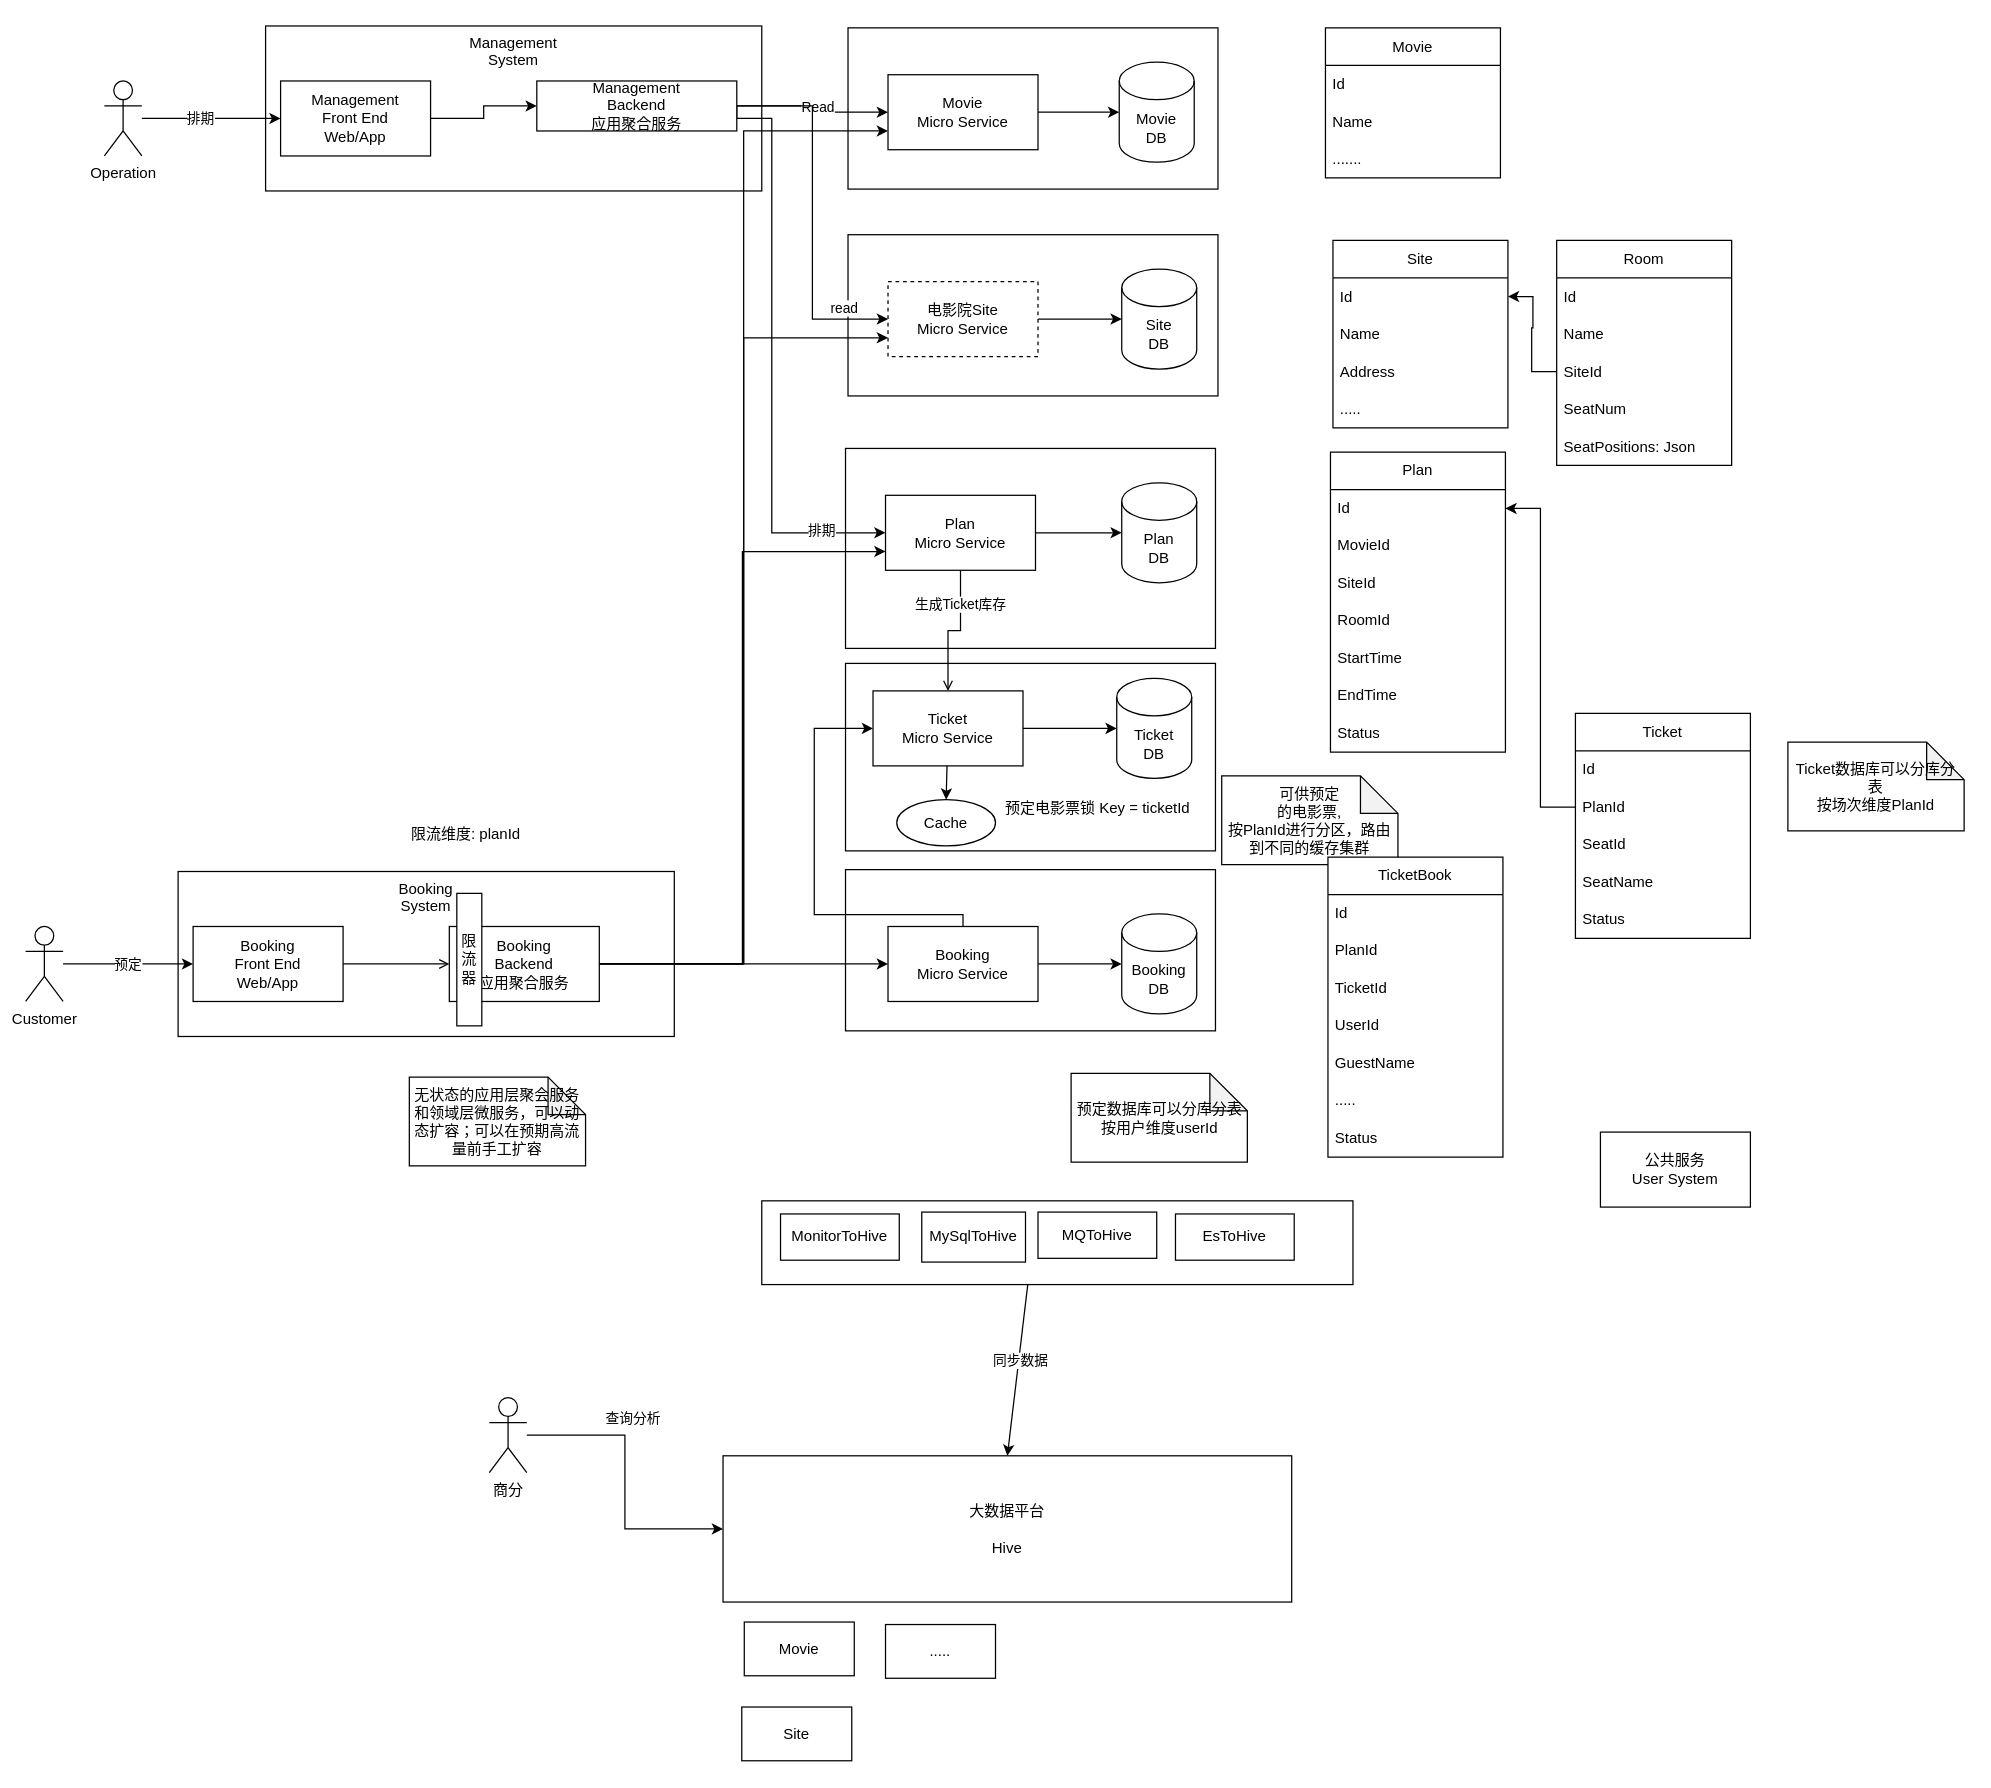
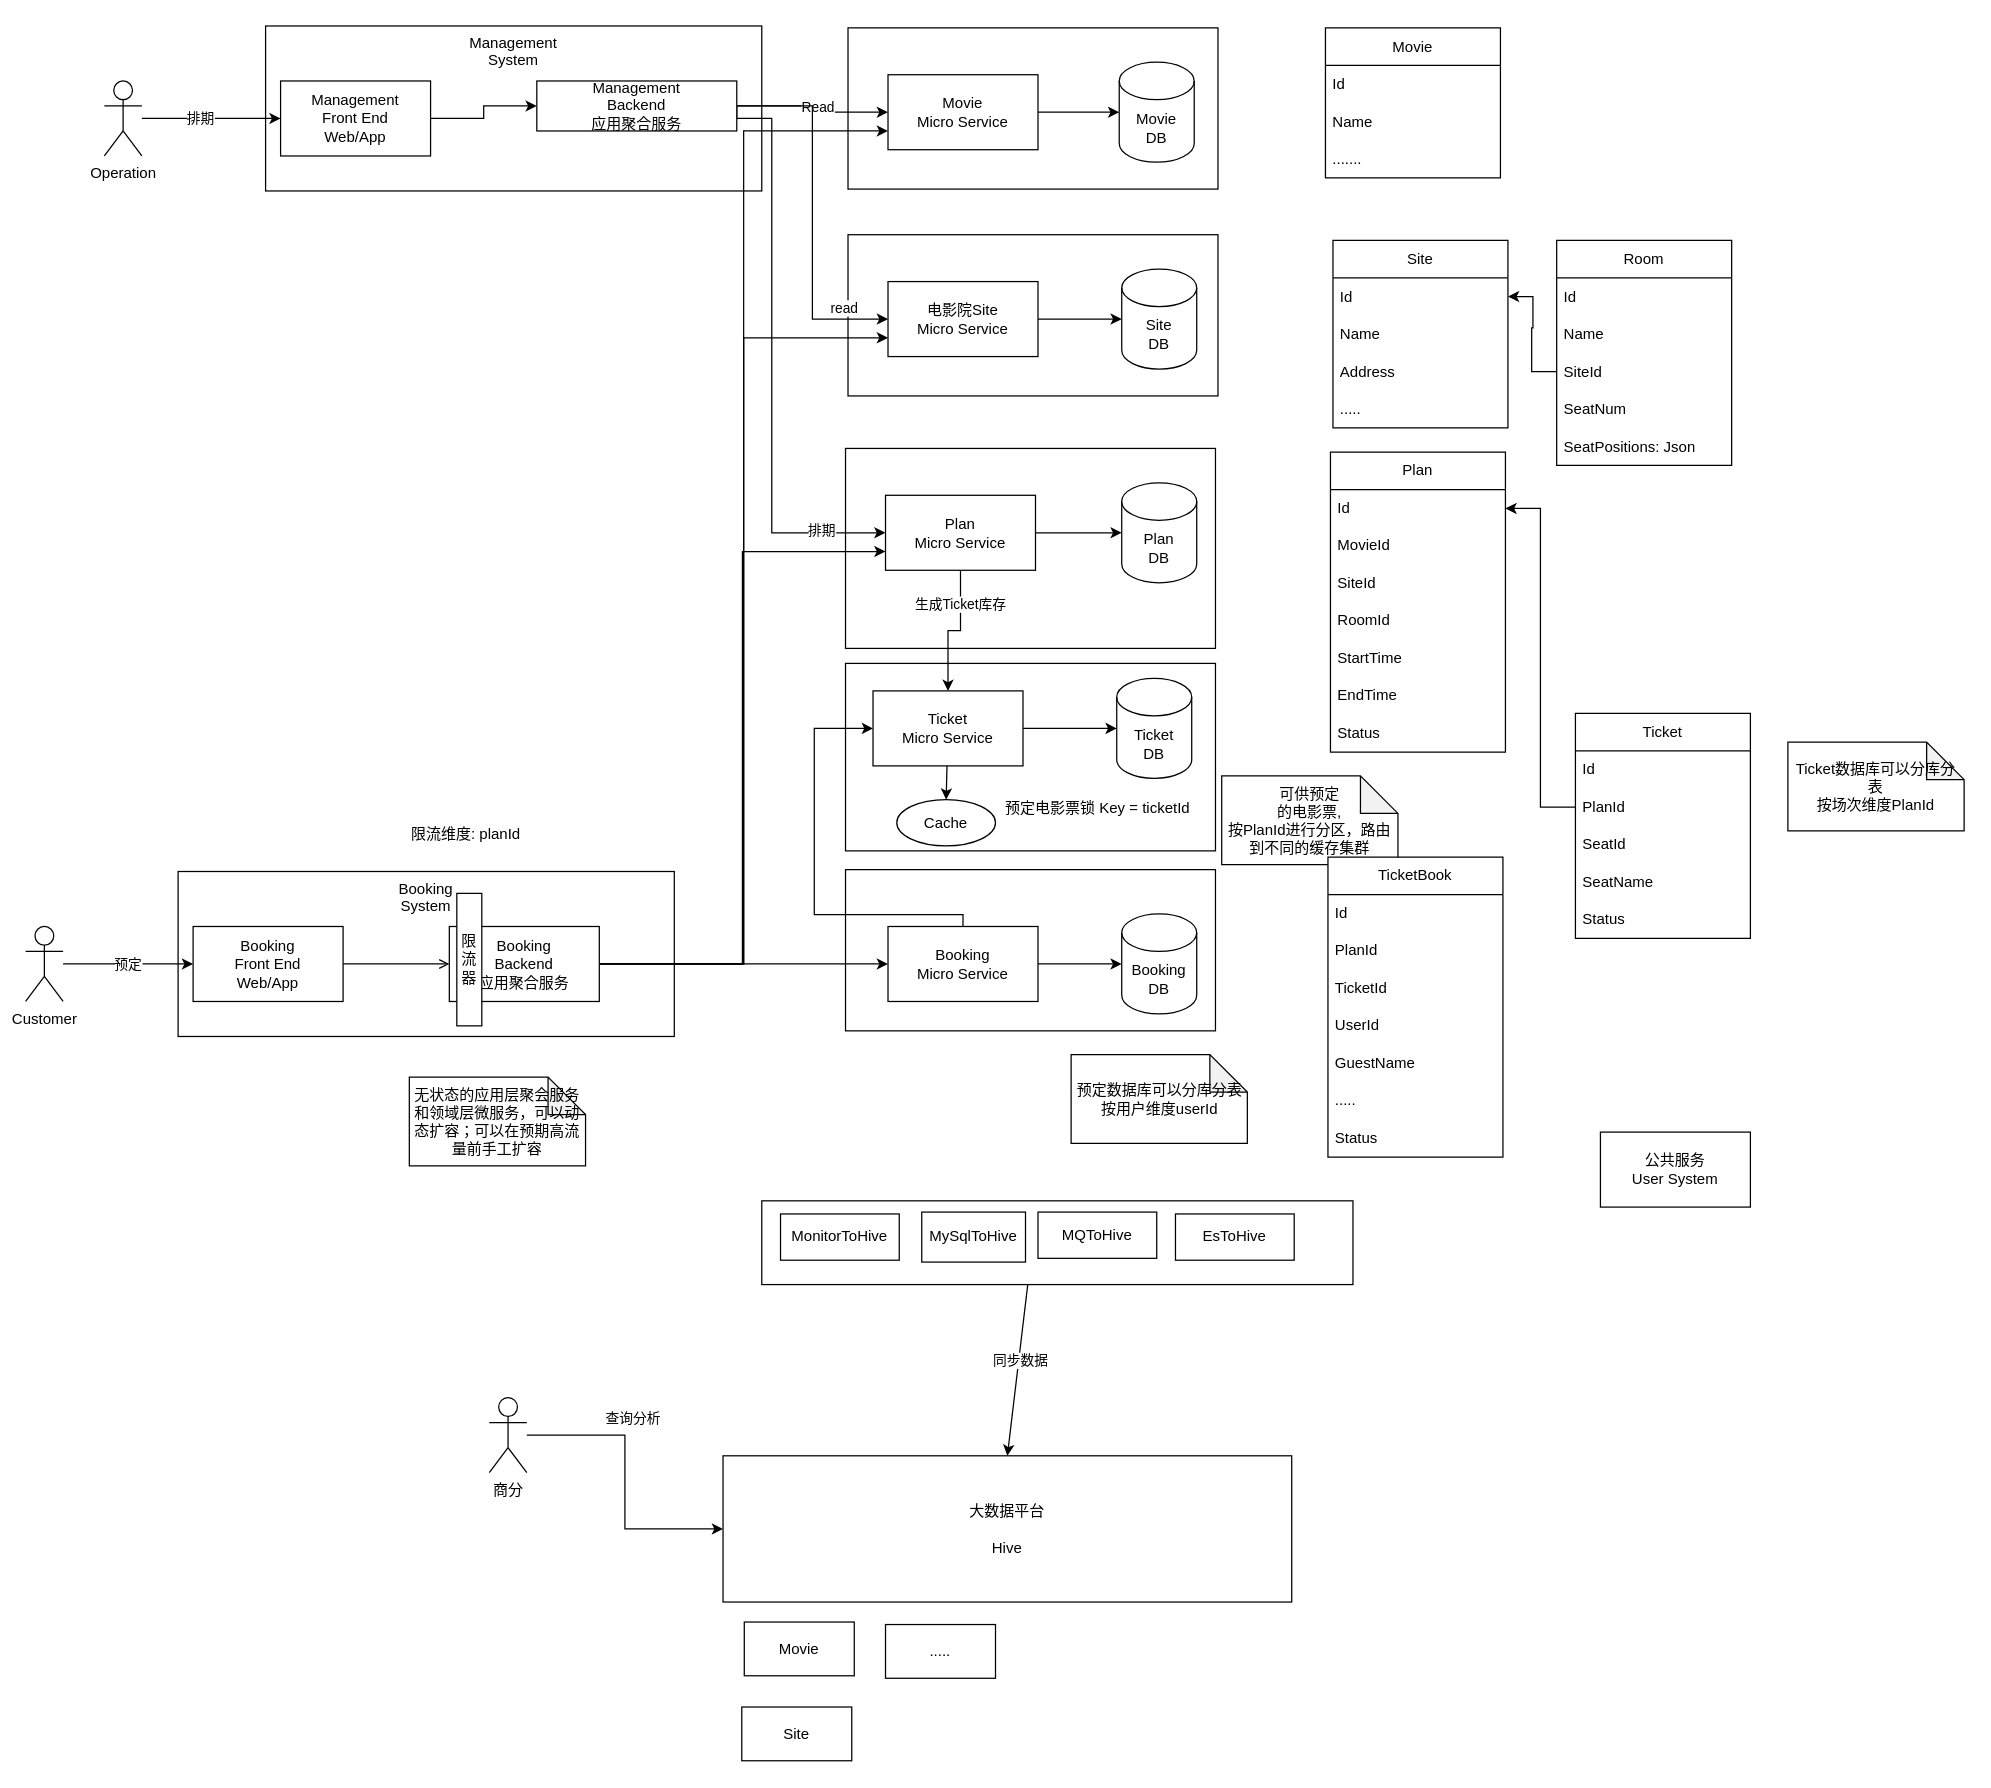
(963, 319) -> (963, 319)
(948, 682) -> (948, 681)
(1159, 1118) -> (1159, 1099)
